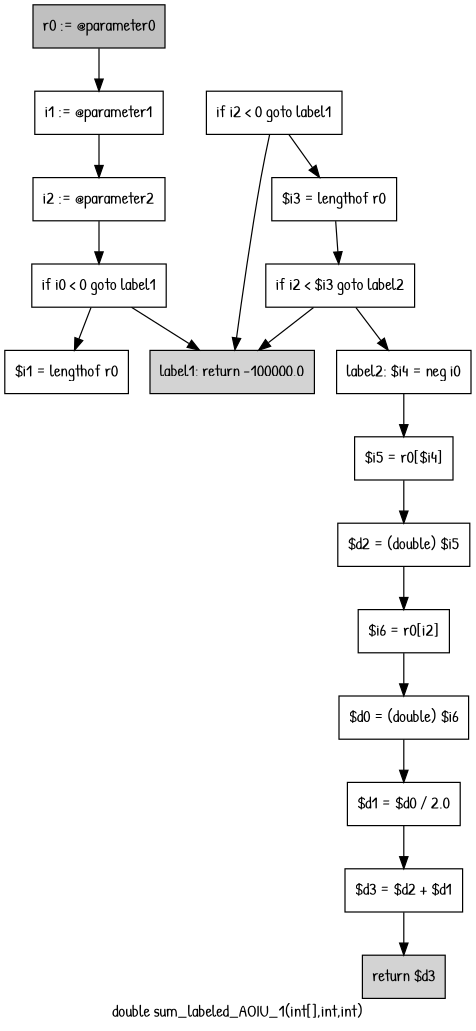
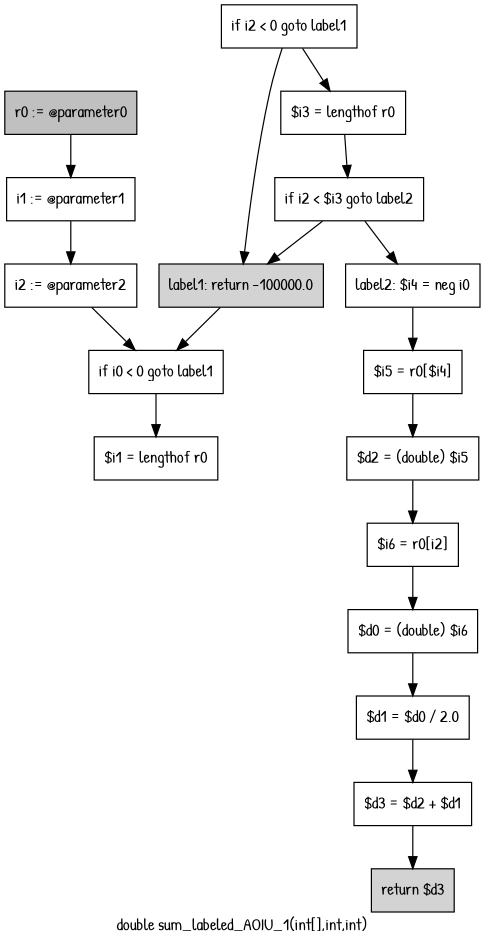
(160, 325) -> (203, 325)
